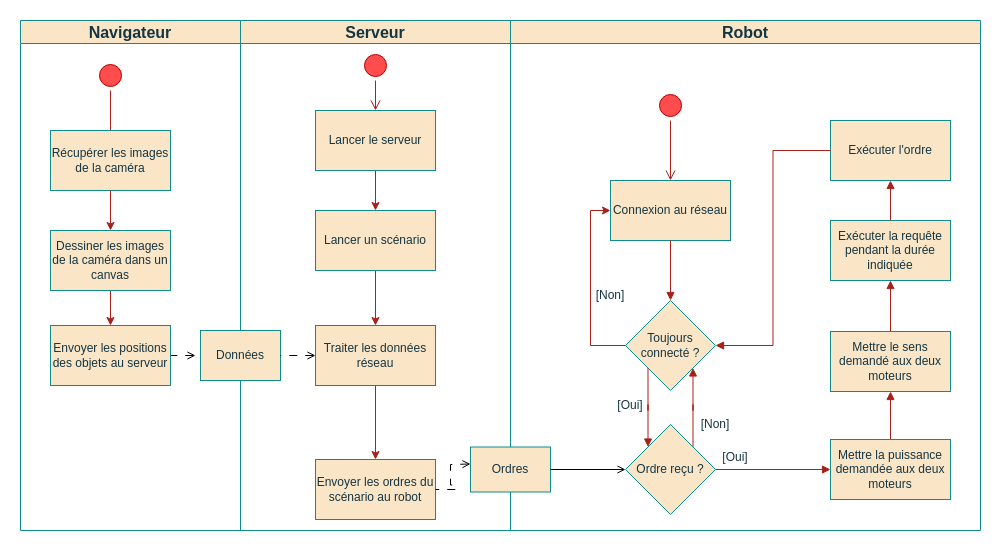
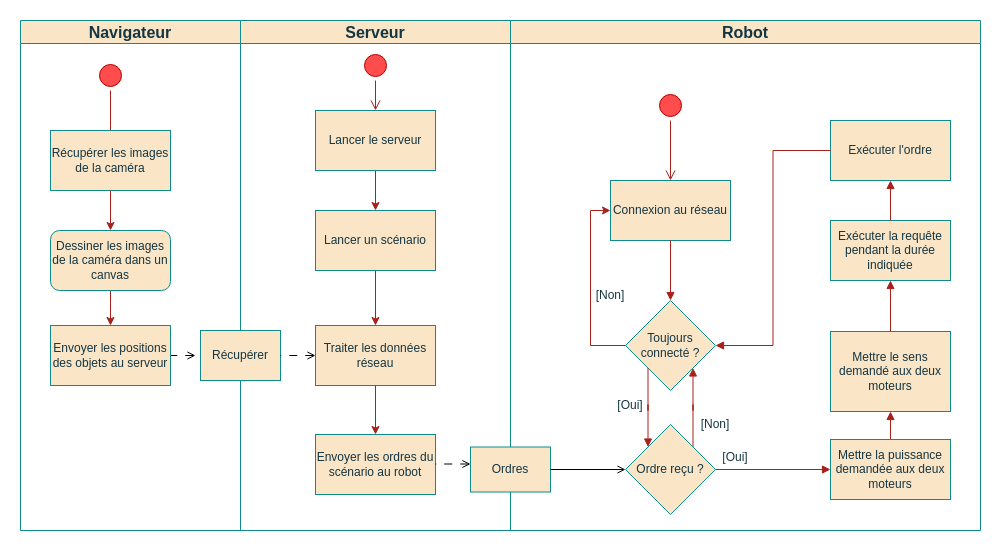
(111, 261) -> (111, 261)
(241, 356) -> (241, 356)
(891, 362) -> (891, 372)
(376, 490) -> (376, 465)
